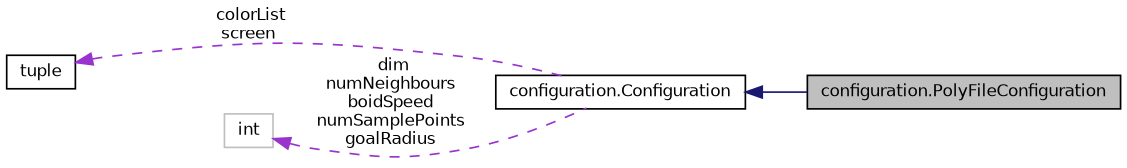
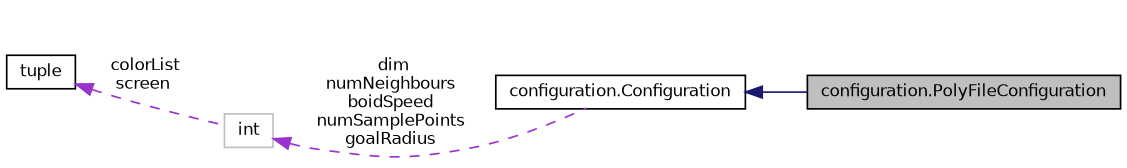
(329, 44) -> (158, 109)
